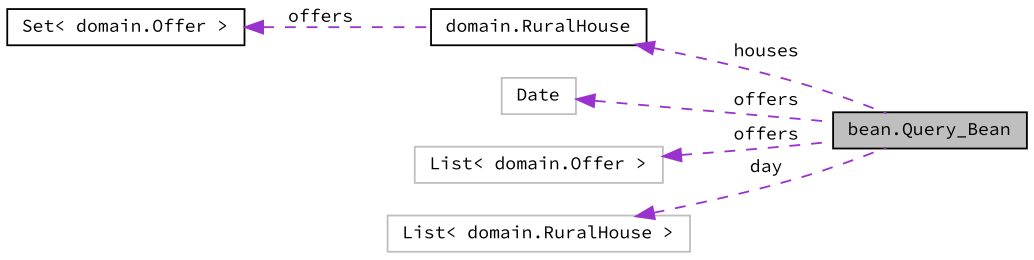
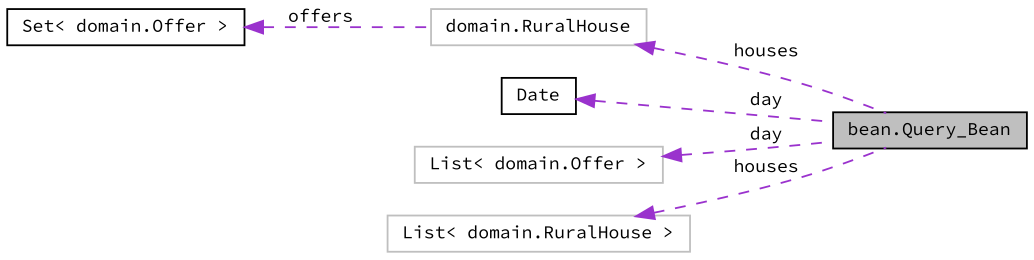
(539, 27) -> (539, 27)
(539, 96) -> (539, 96)
(762, 101) -> (762, 101)
(762, 135) -> (762, 135)
(762, 168) -> (762, 168)
